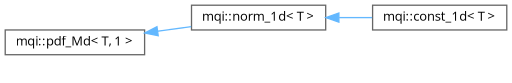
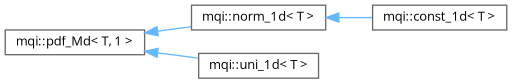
none -> (259, 66)
